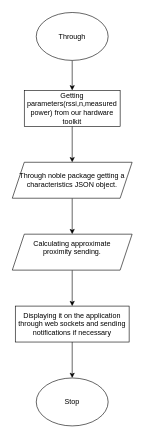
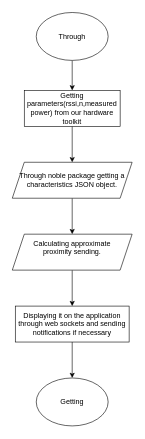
(72, 402) -> (72, 402)
